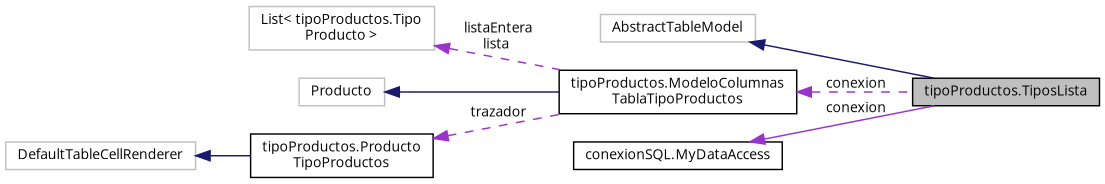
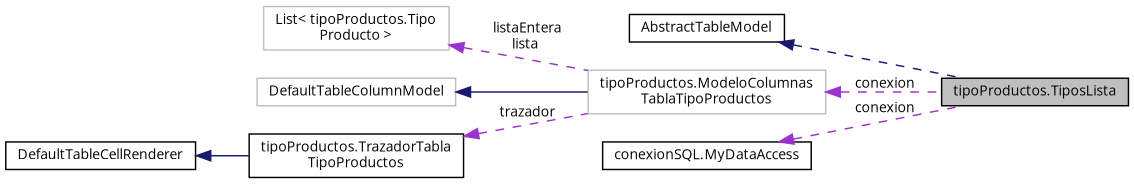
(678, 28) -> (707, 28)
(849, 62) -> (878, 62)
(342, 92) -> (356, 92)
(678, 92) -> (707, 92)
(849, 122) -> (878, 122)
(101, 156) -> (101, 156)
(342, 156) -> (356, 156)
